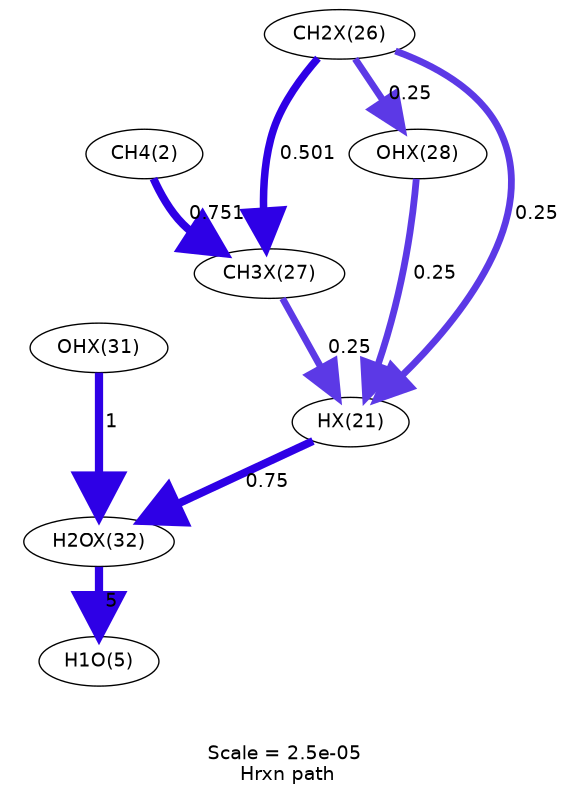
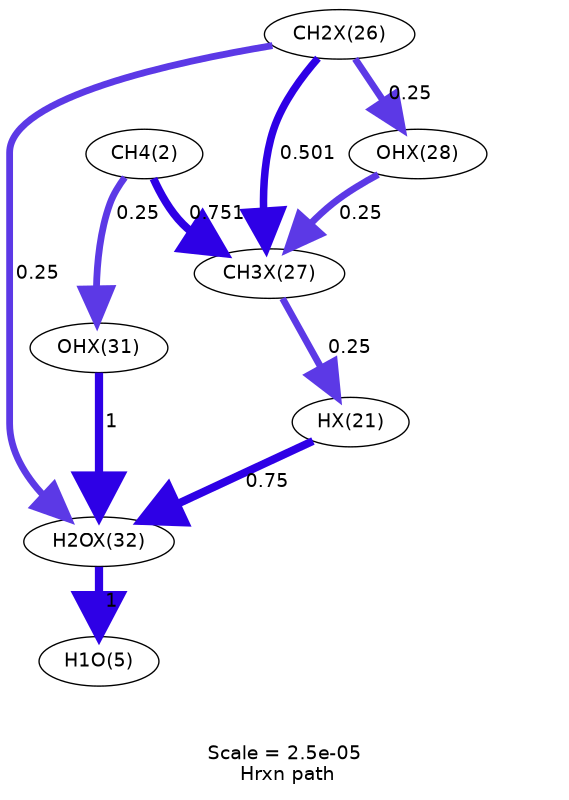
(509, 202) -> (10, 181)
none -> (103, 231)
(403, 273) -> (342, 196)
(109, 602) -> (109, 602)
